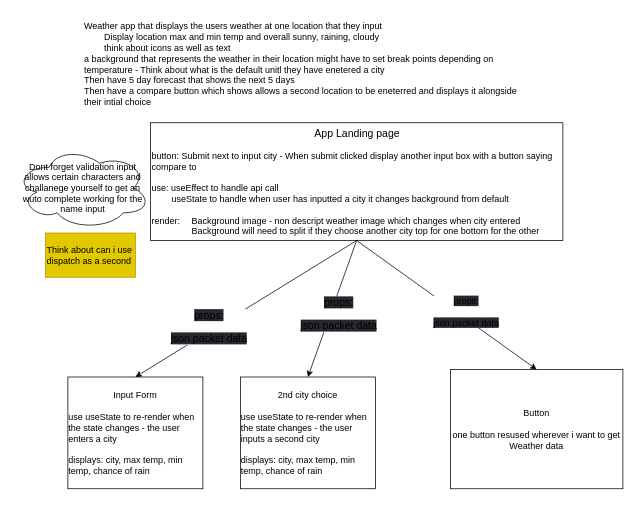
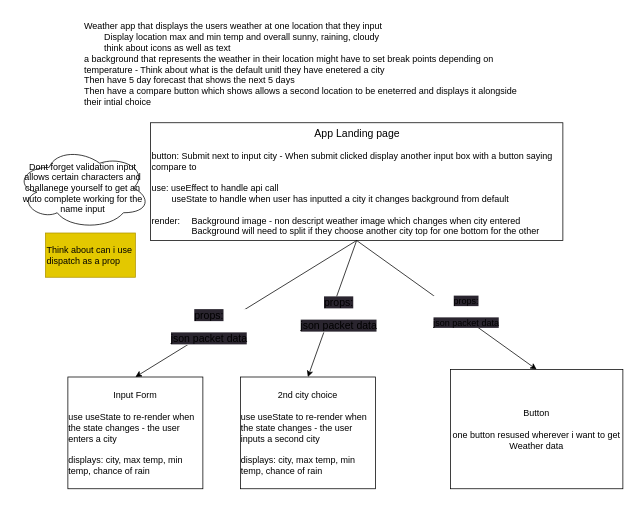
(91, 255) -> (91, 255)
